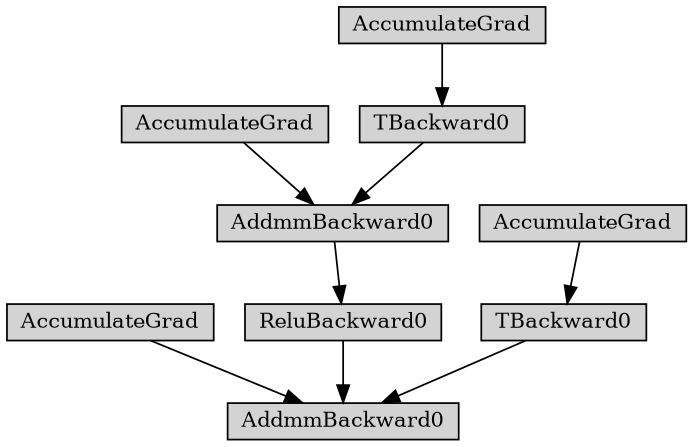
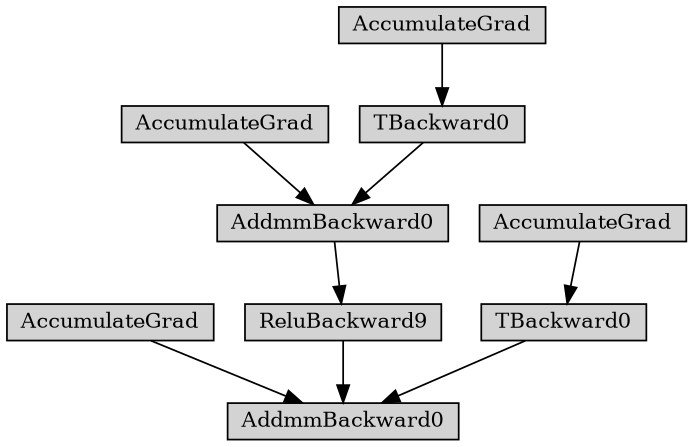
(343, 322) -> (343, 322)
